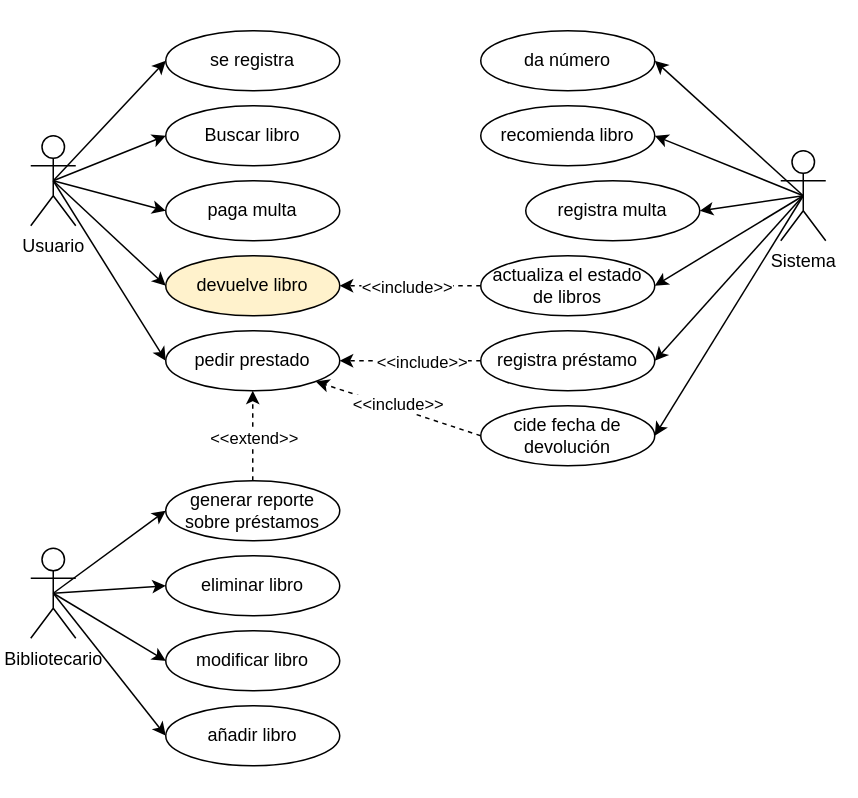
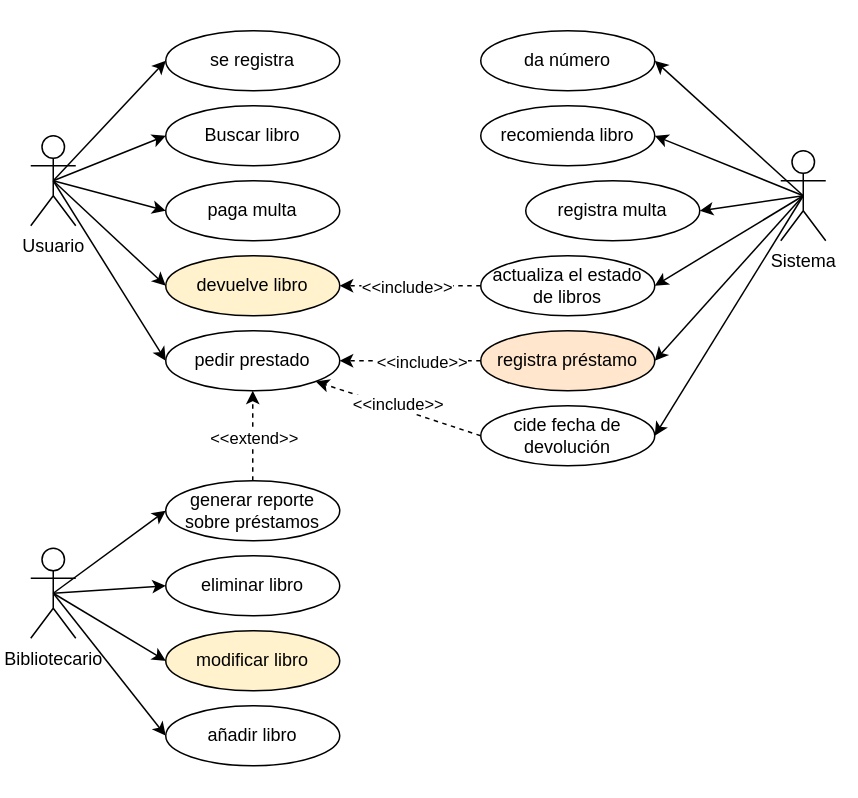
(568, 361) -> (568, 361)
(253, 661) -> (253, 661)
